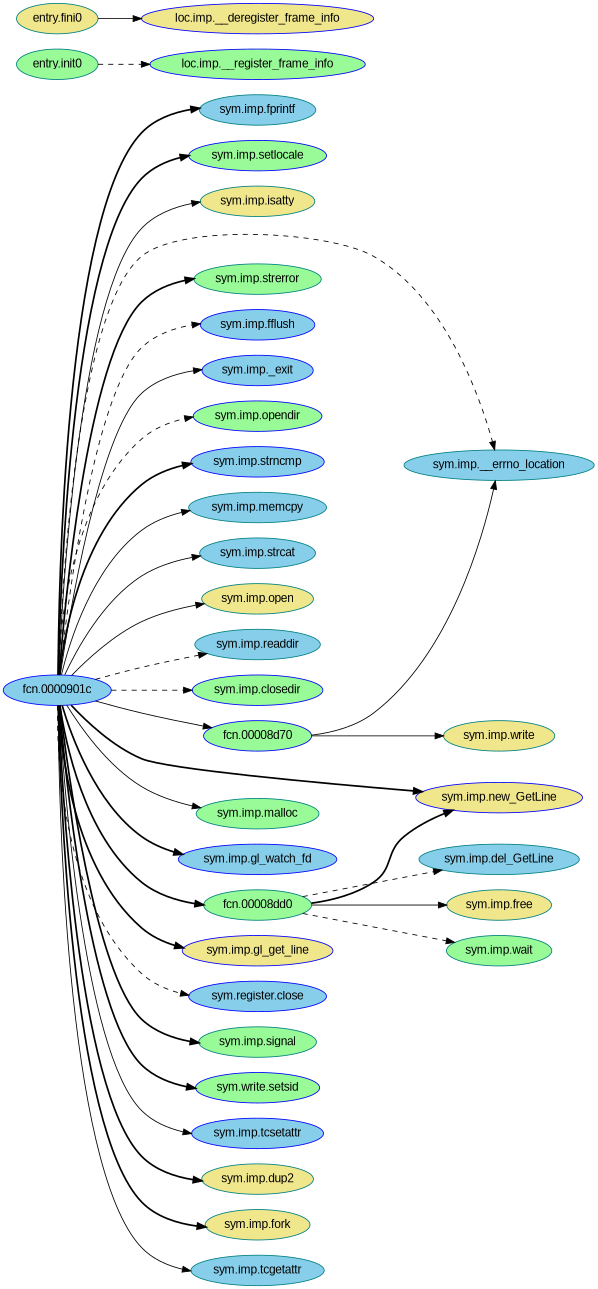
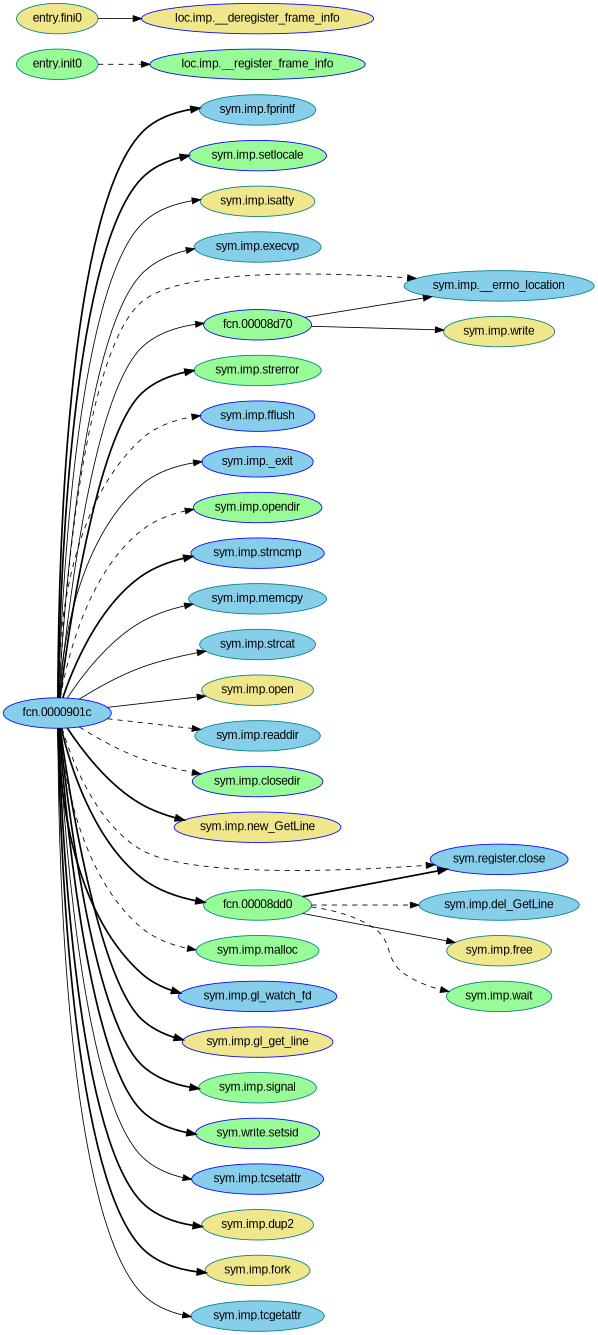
none -> (258, 247)
(119, 769) -> (92, 859)
(386, 869) -> (370, 884)
